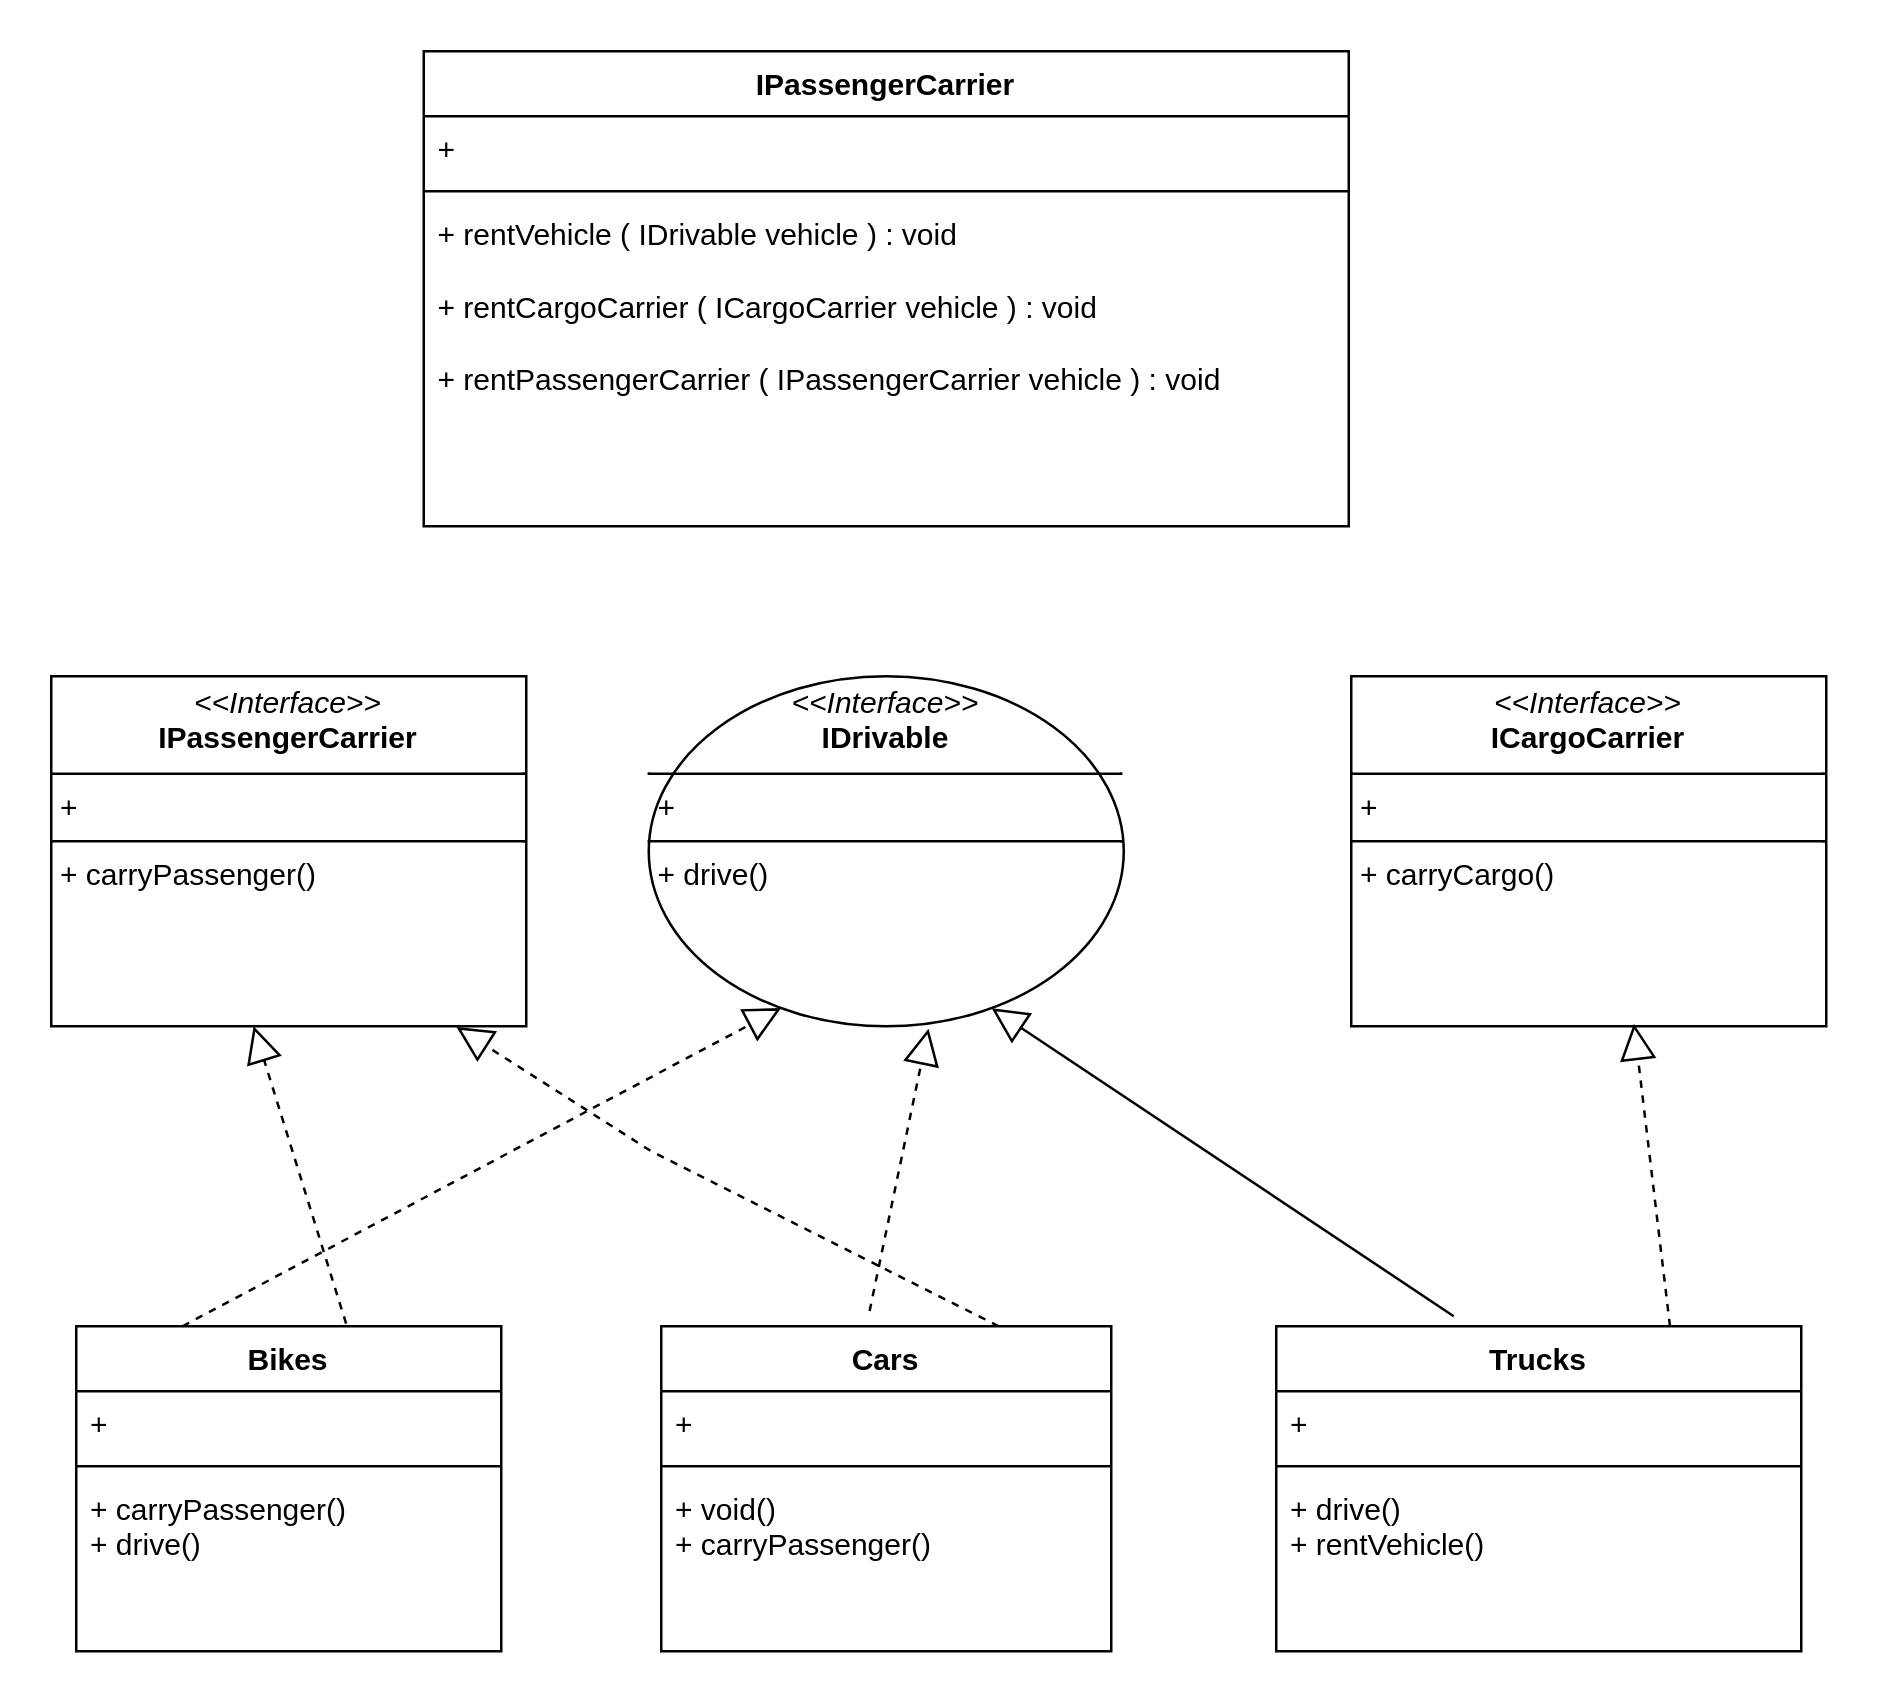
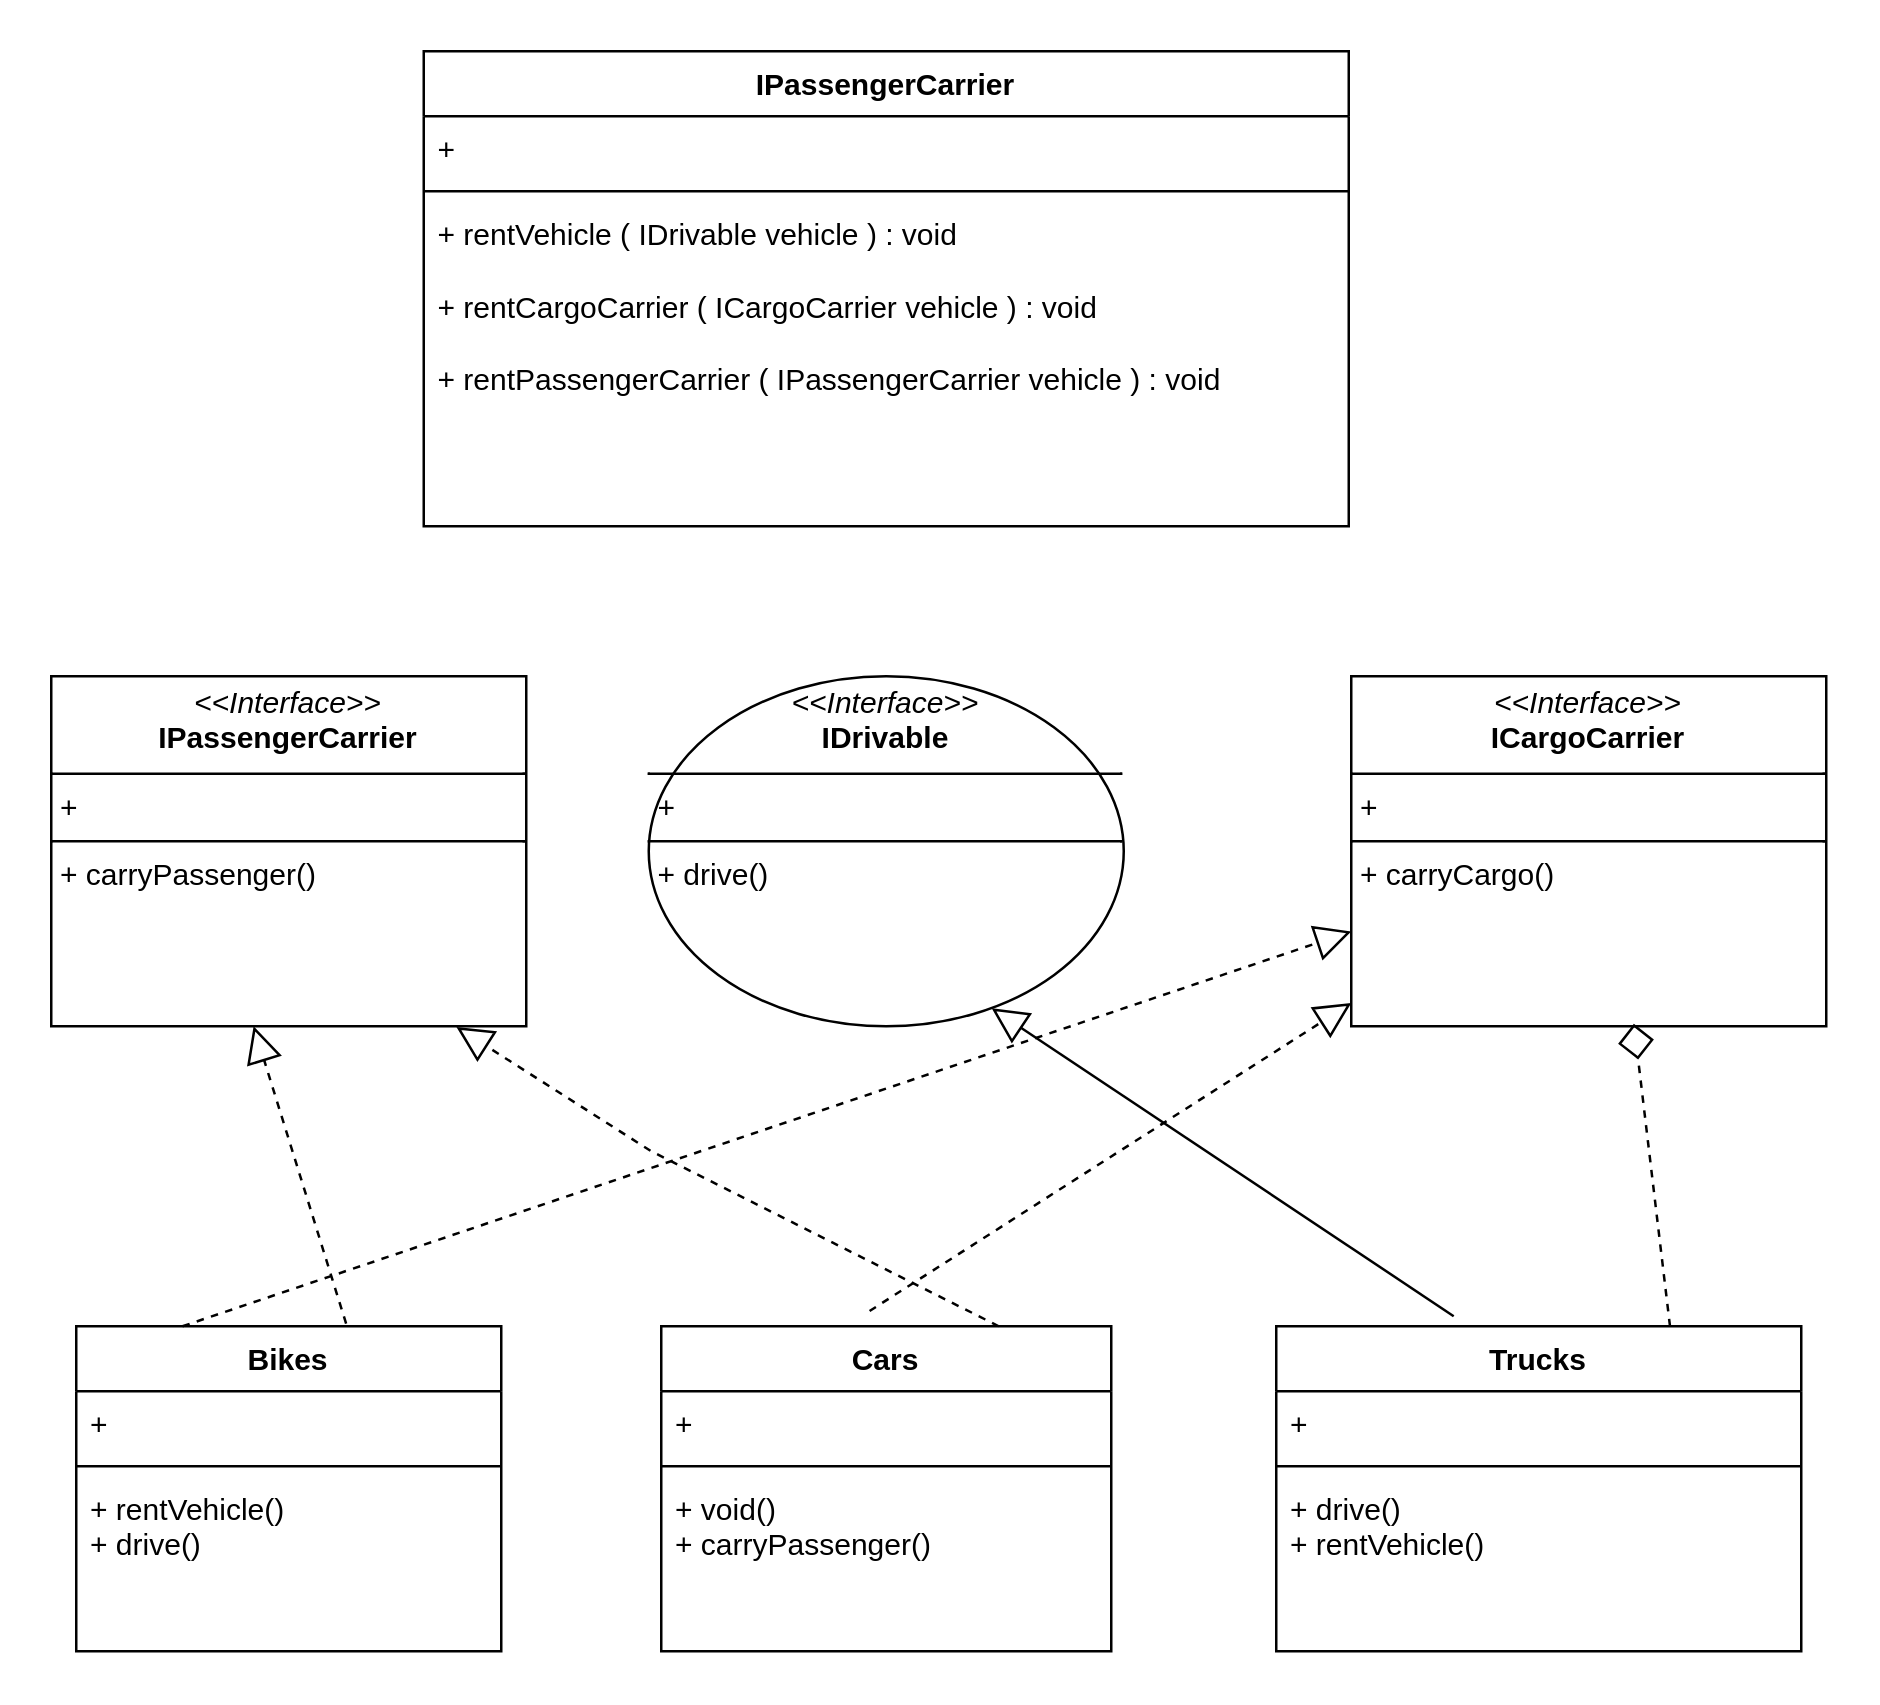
(1638, 1060) -> (1638, 1060)
(899, 1172) -> (1039, 1203)
(455, 1182) -> (501, 1219)
(239, 1530) -> (206, 1530)
